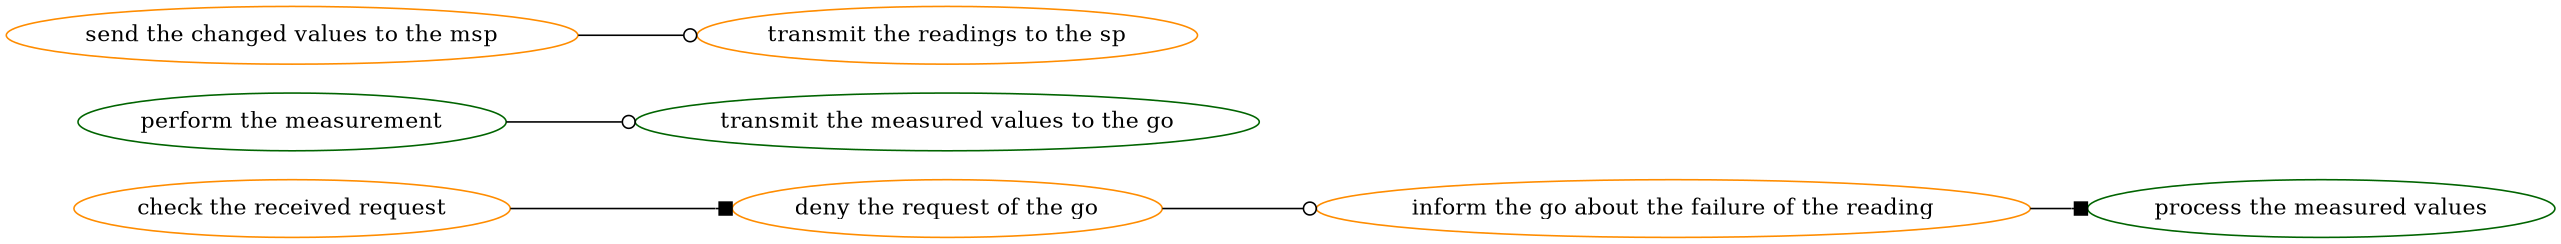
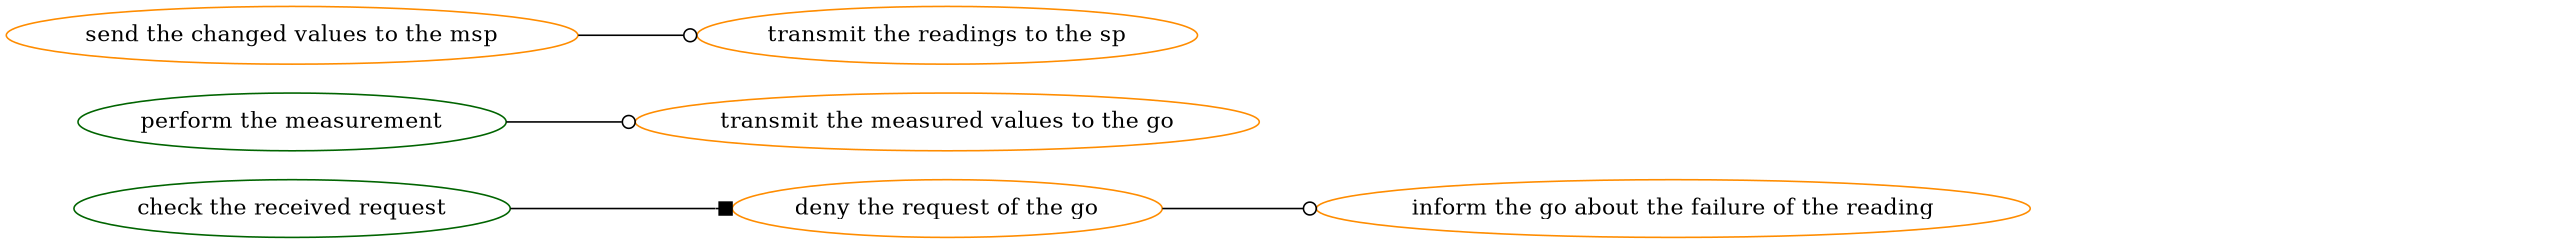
(947, 122) -> (947, 122)
(292, 209) -> (292, 209)
(2321, 209) -> none
